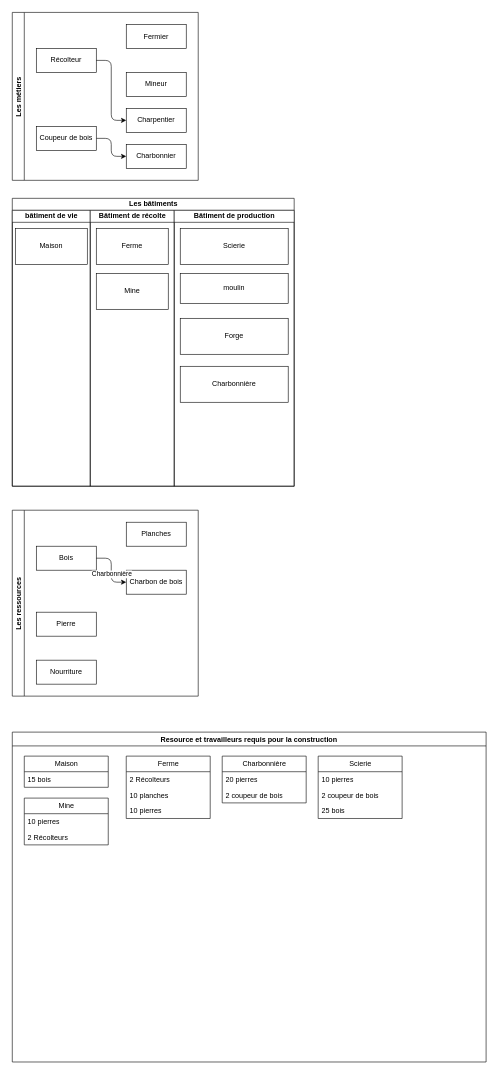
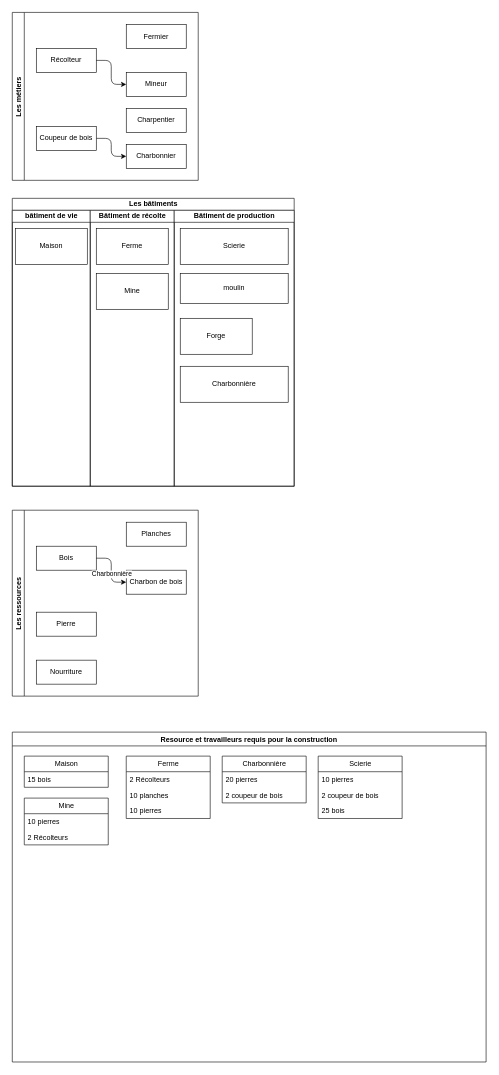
(114, 120) -> (115, 84)
(234, 336) -> (216, 336)
